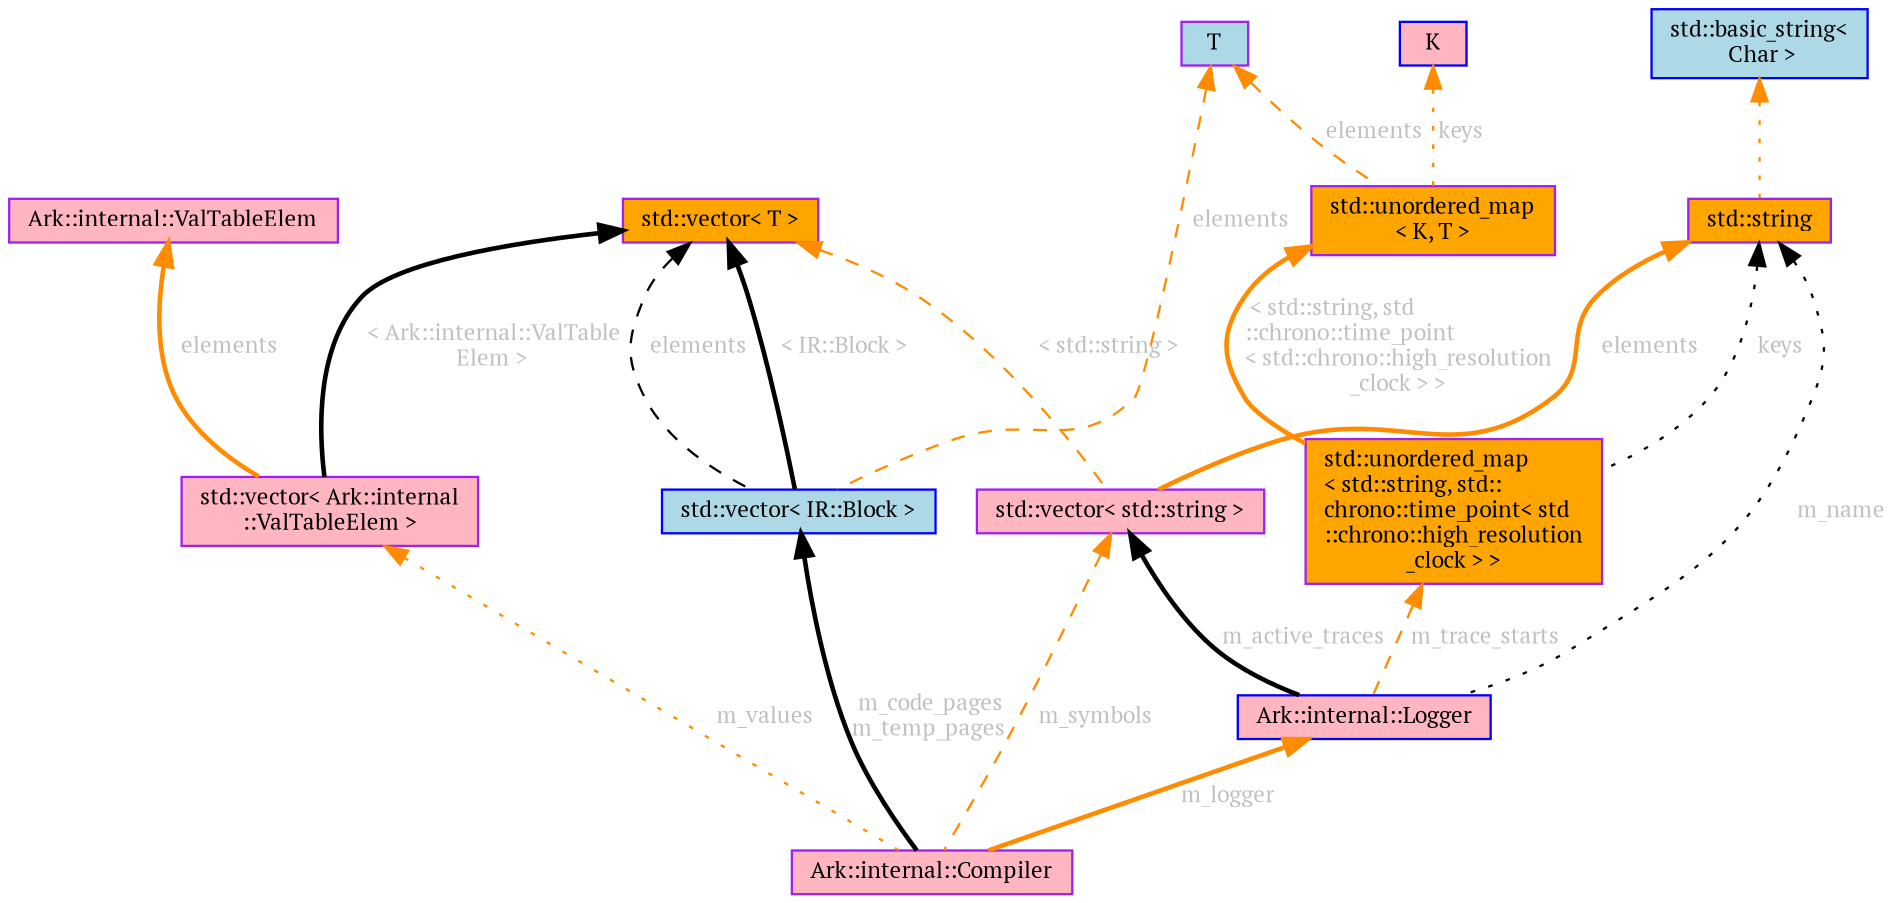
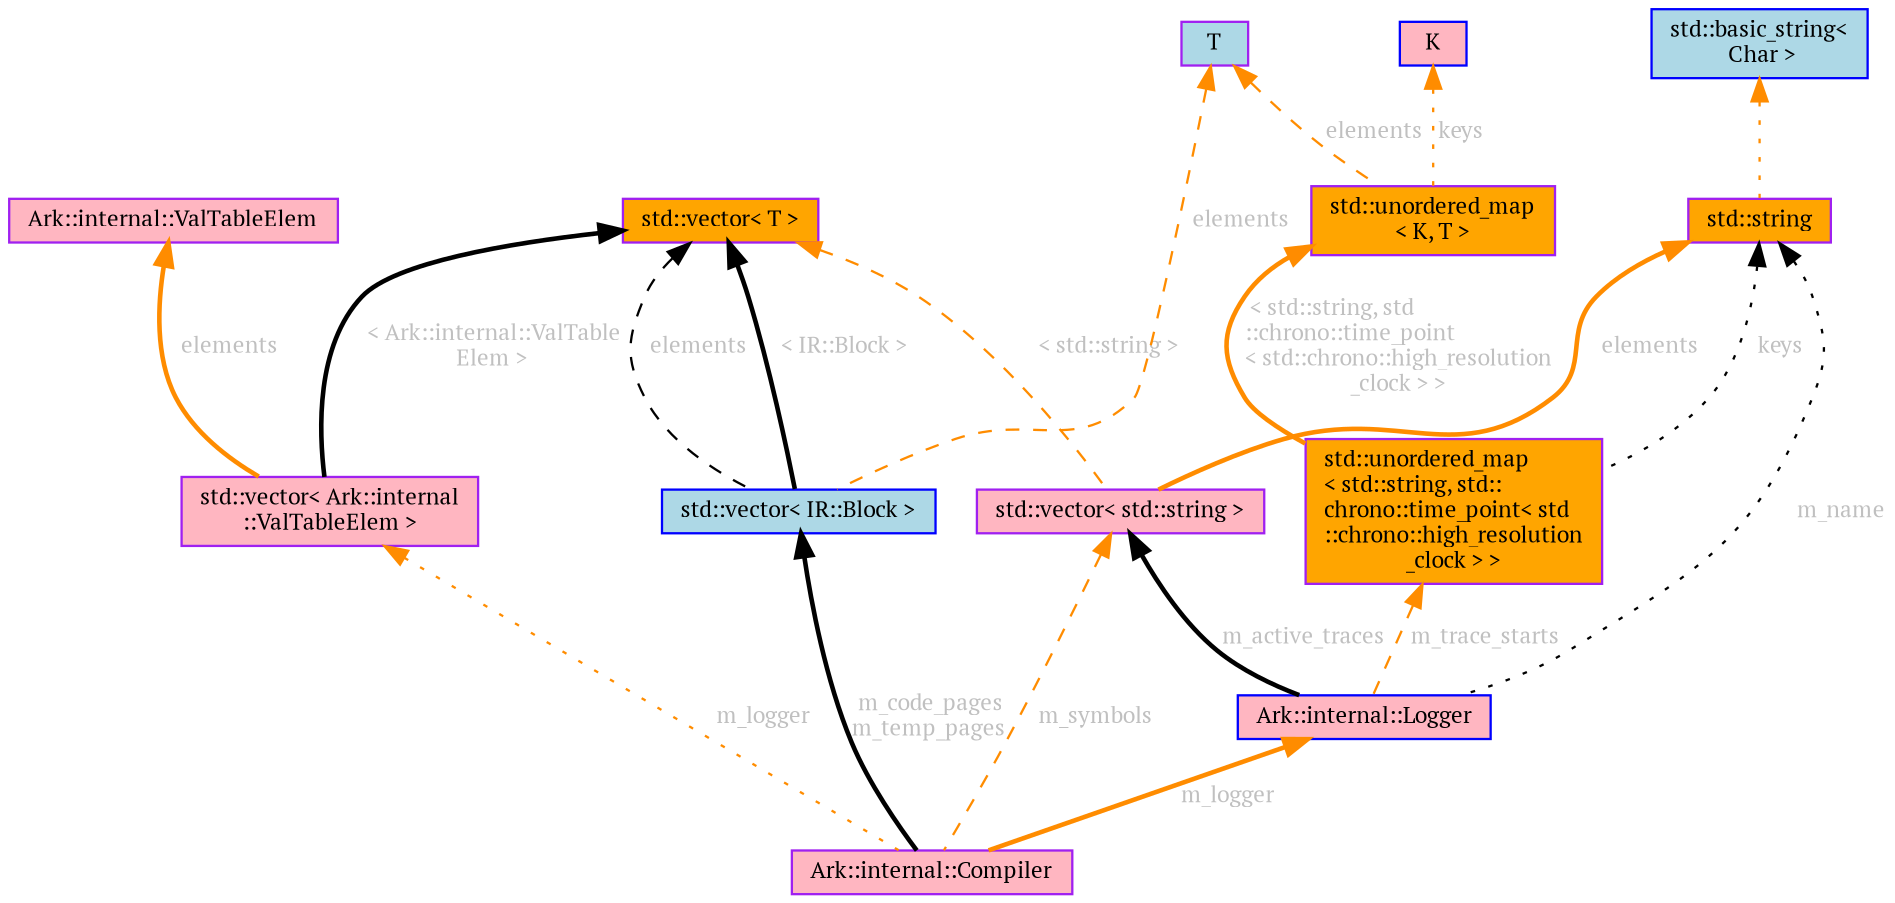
(763, 717) -> (761, 717)
